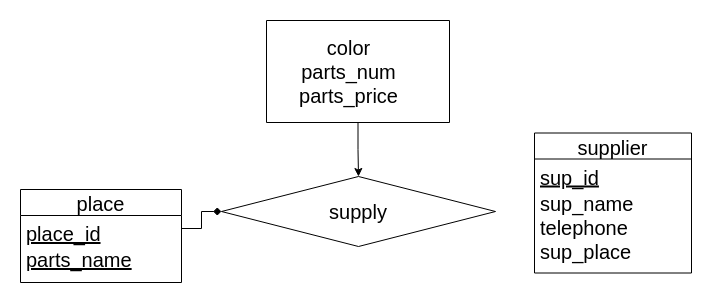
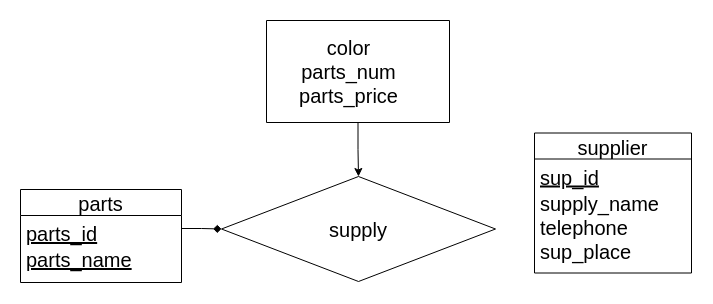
(101, 204) -> (101, 204)
(585, 204) -> (599, 204)
(359, 212) -> (359, 229)
(66, 234) -> (68, 234)
